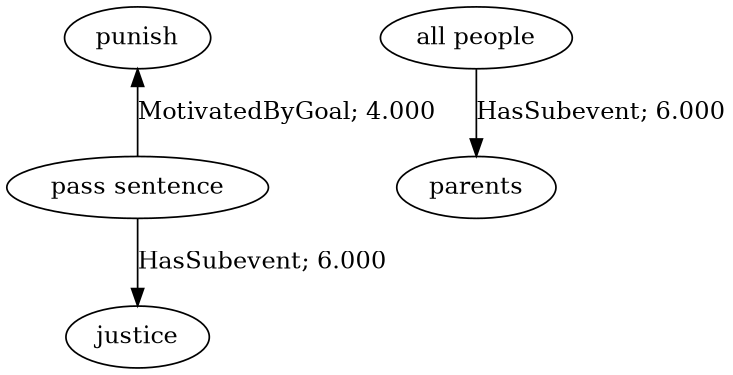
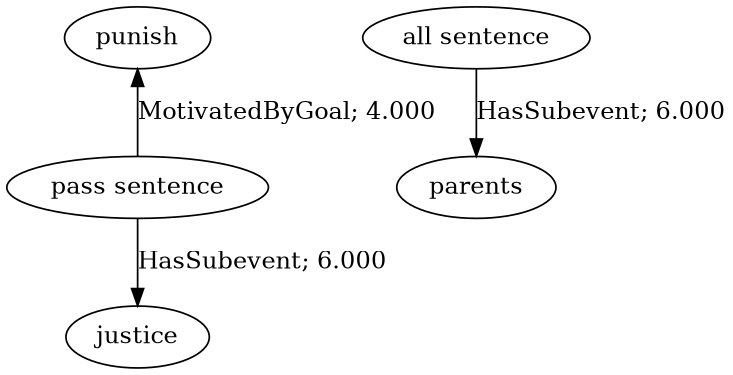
(476, 38) -> (476, 38)
